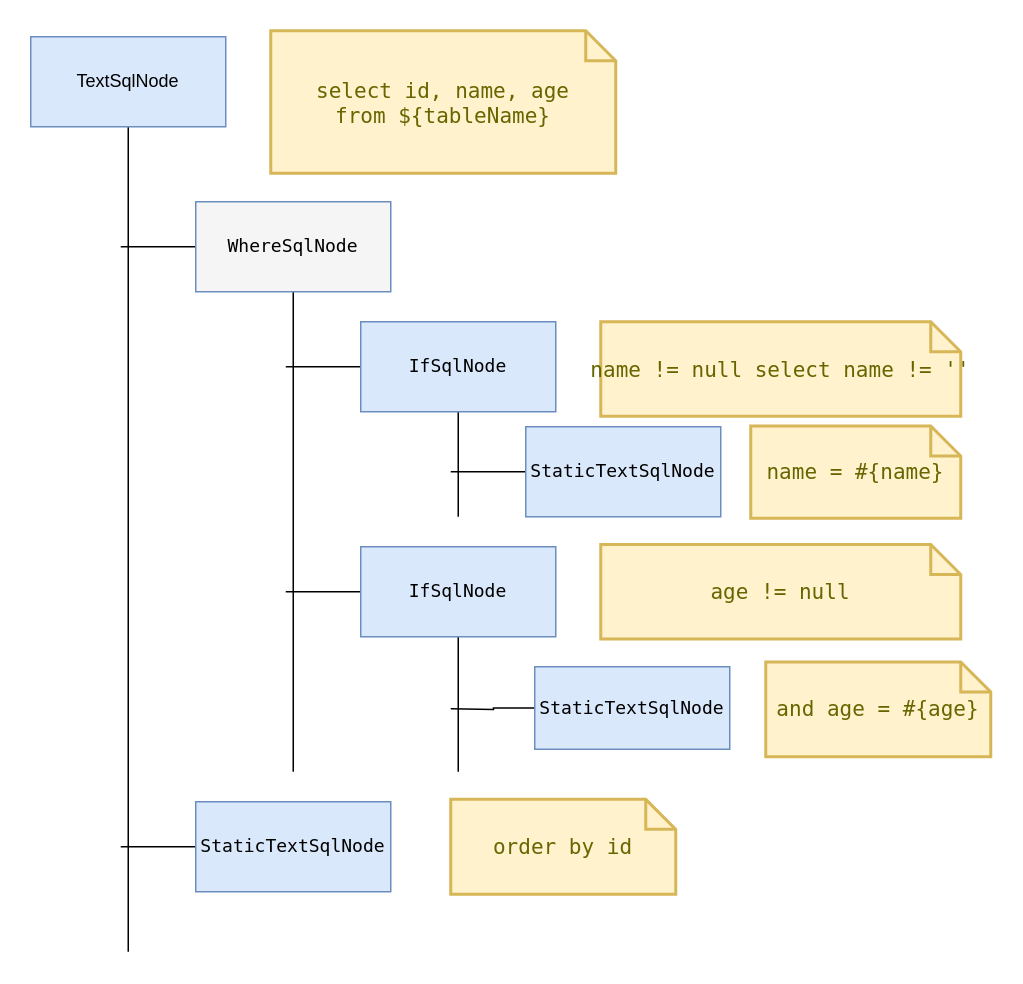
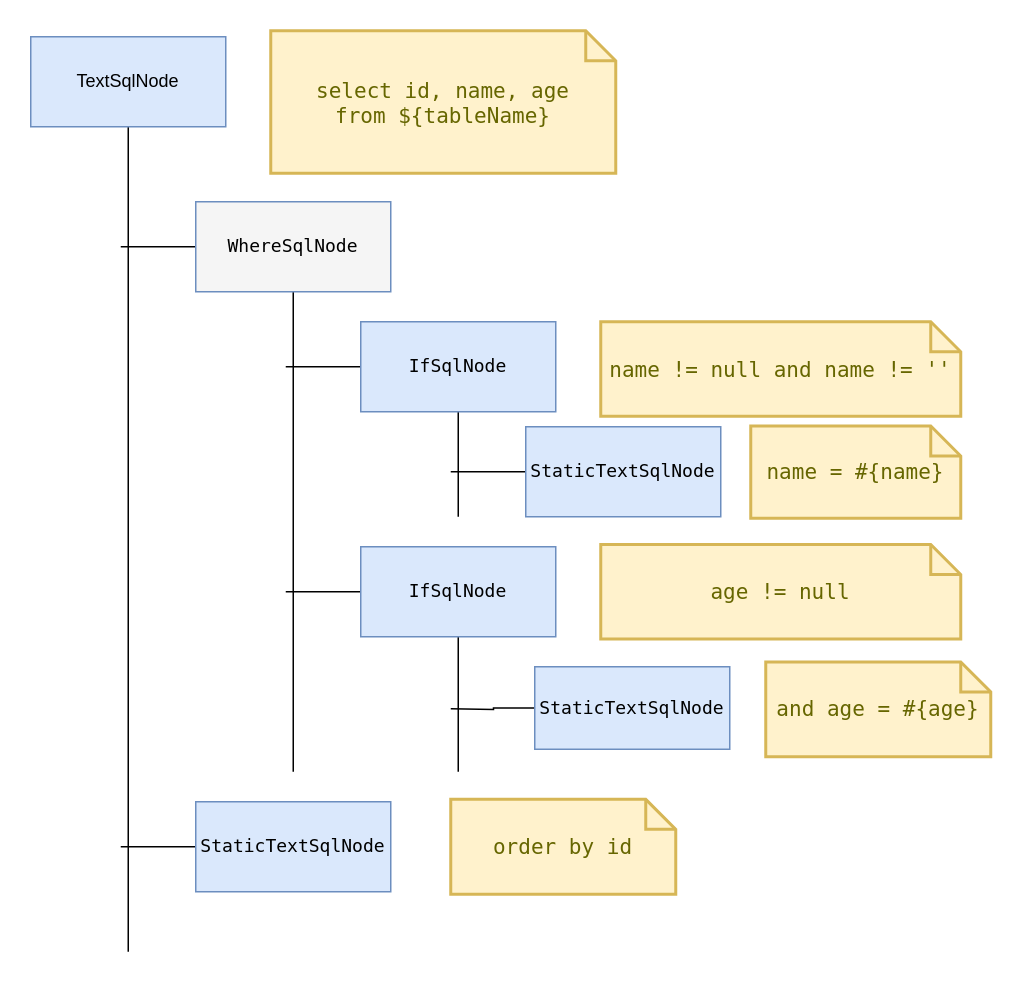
(781, 370) -> (781, 370)
